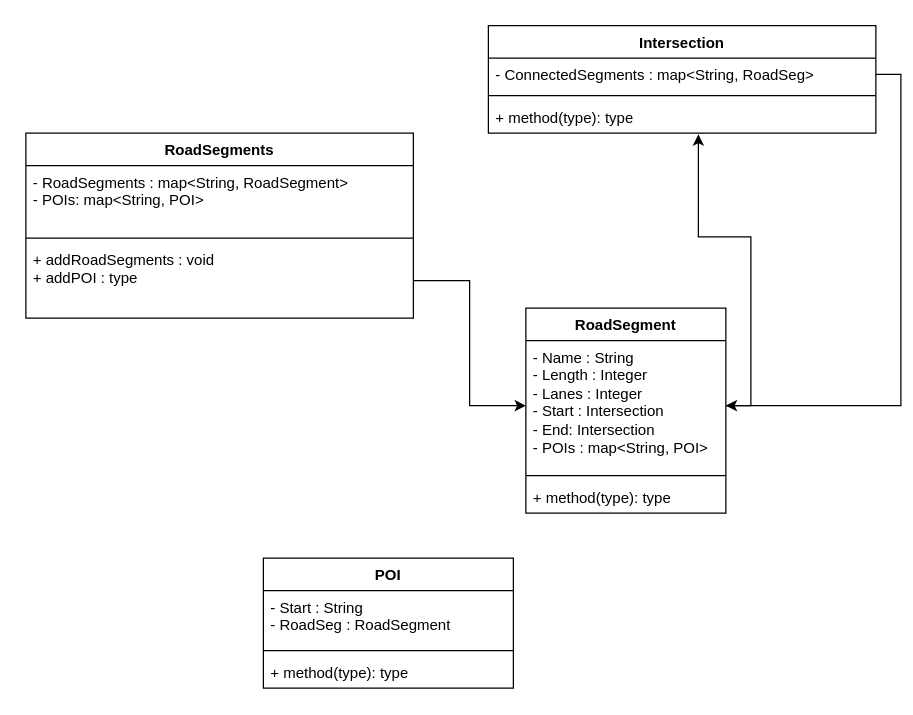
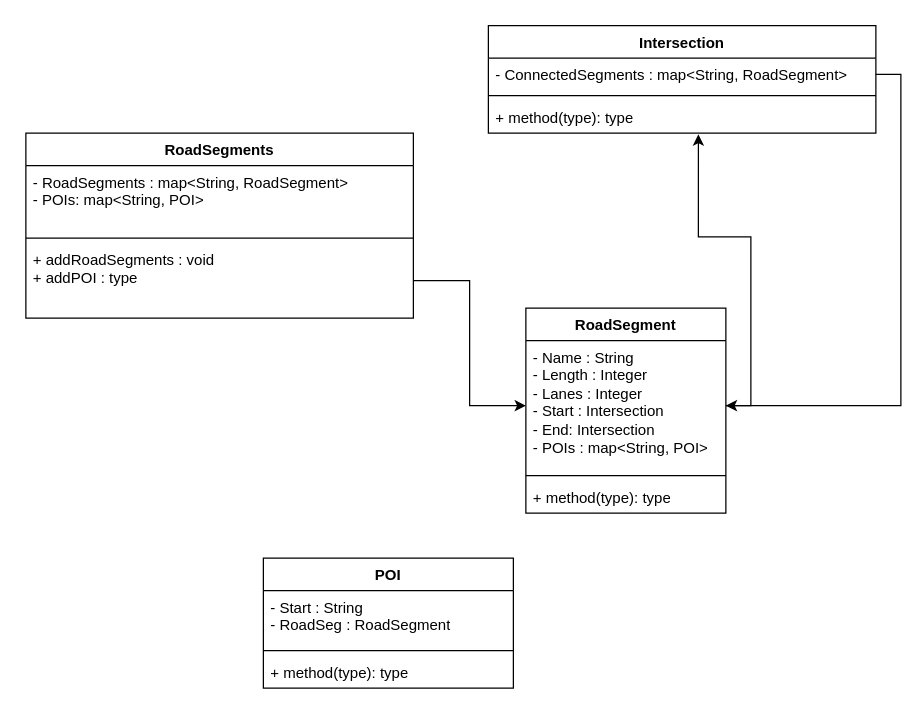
(658, 76) -> (675, 76)
